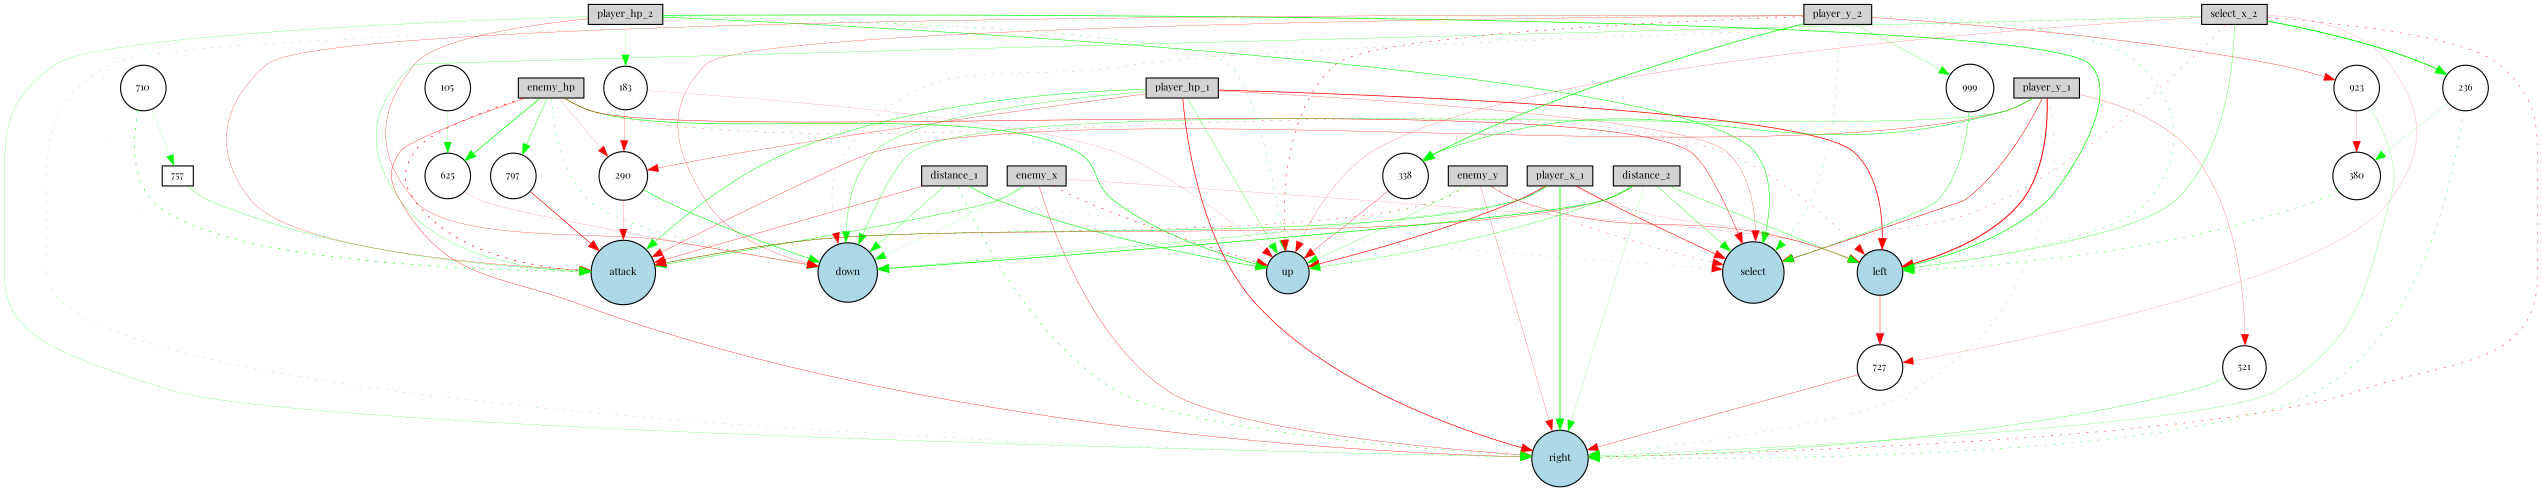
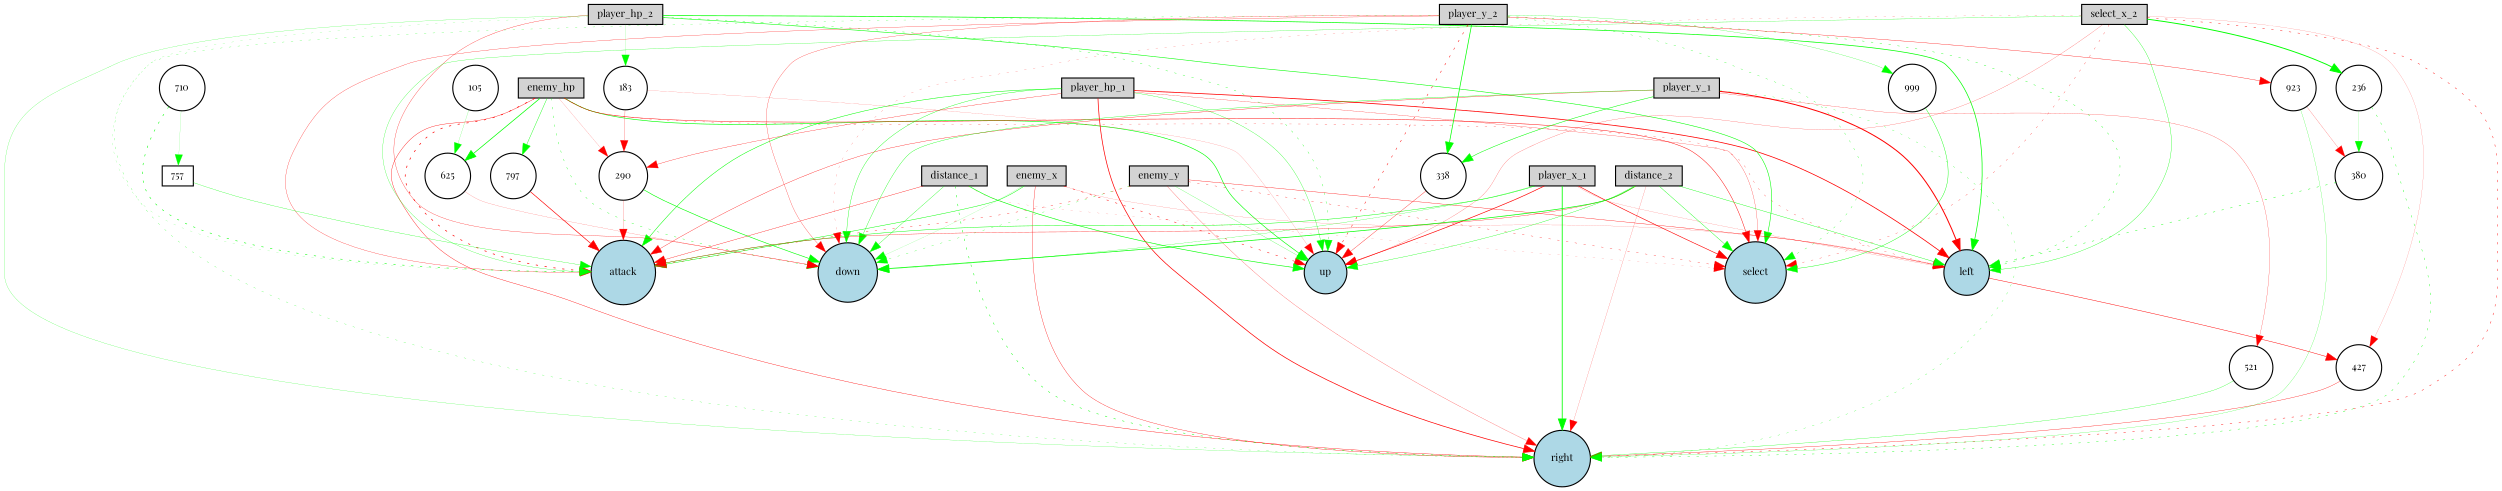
(1940, 209) -> none
(1608, 303) -> (1610, 303)
(1880, 368) -> (2359, 368)
